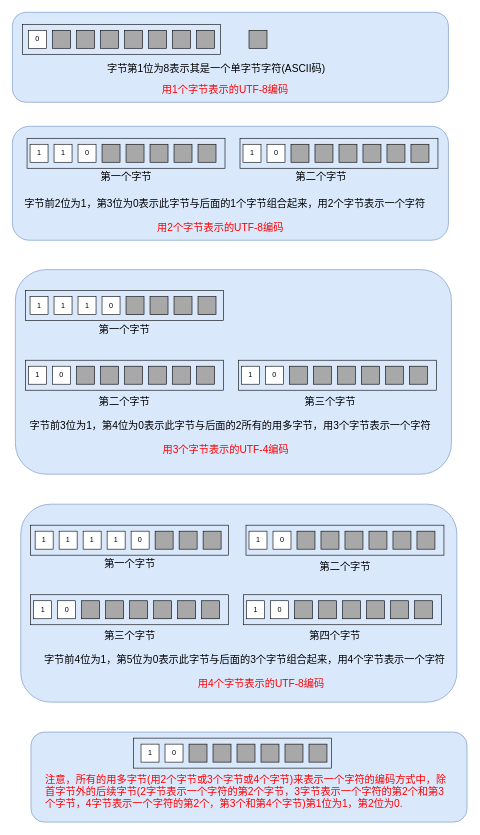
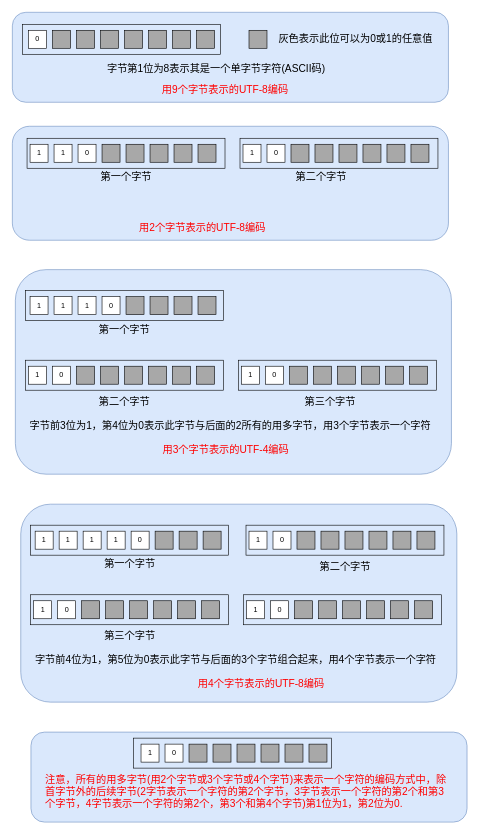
none -> (356, 39)
(225, 90) -> (225, 90)
(225, 204) -> none
(221, 228) -> (203, 228)
(335, 637) -> none
(245, 661) -> (236, 661)
